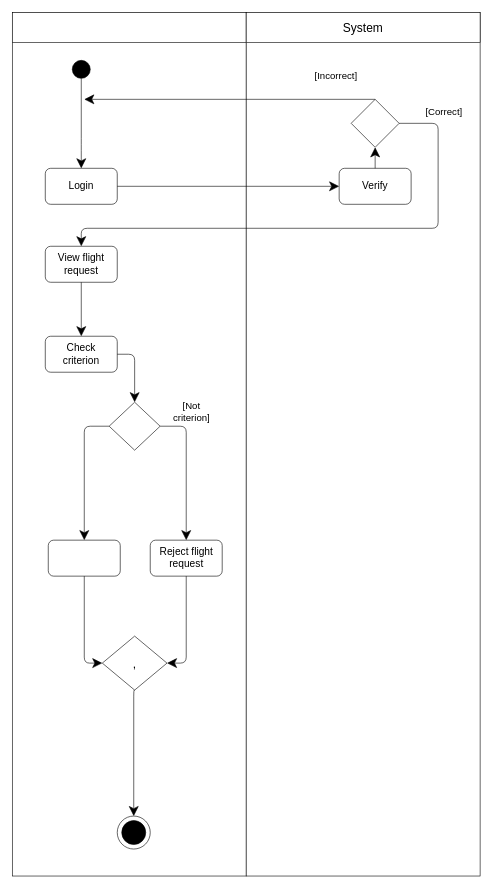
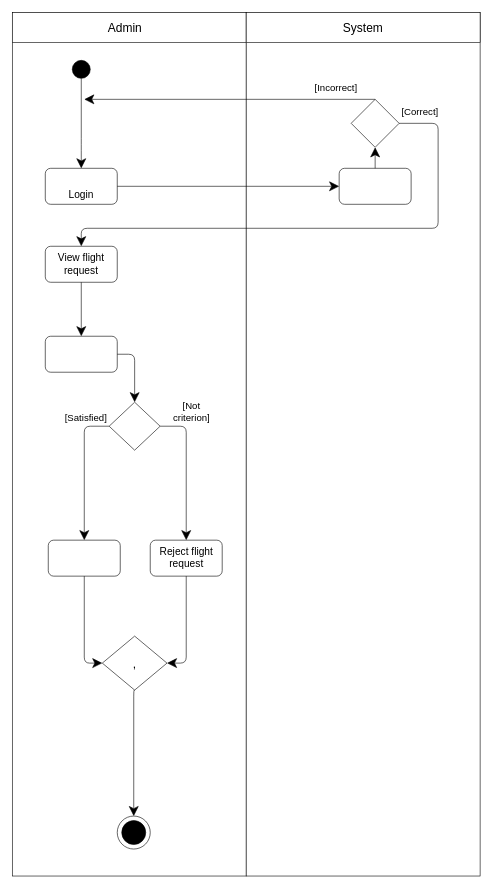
none -> (125, 27)
(336, 75) -> (336, 87)
(444, 111) -> (420, 111)
(81, 186) -> (81, 195)
(375, 186) -> none
(81, 354) -> none
none -> (86, 417)
